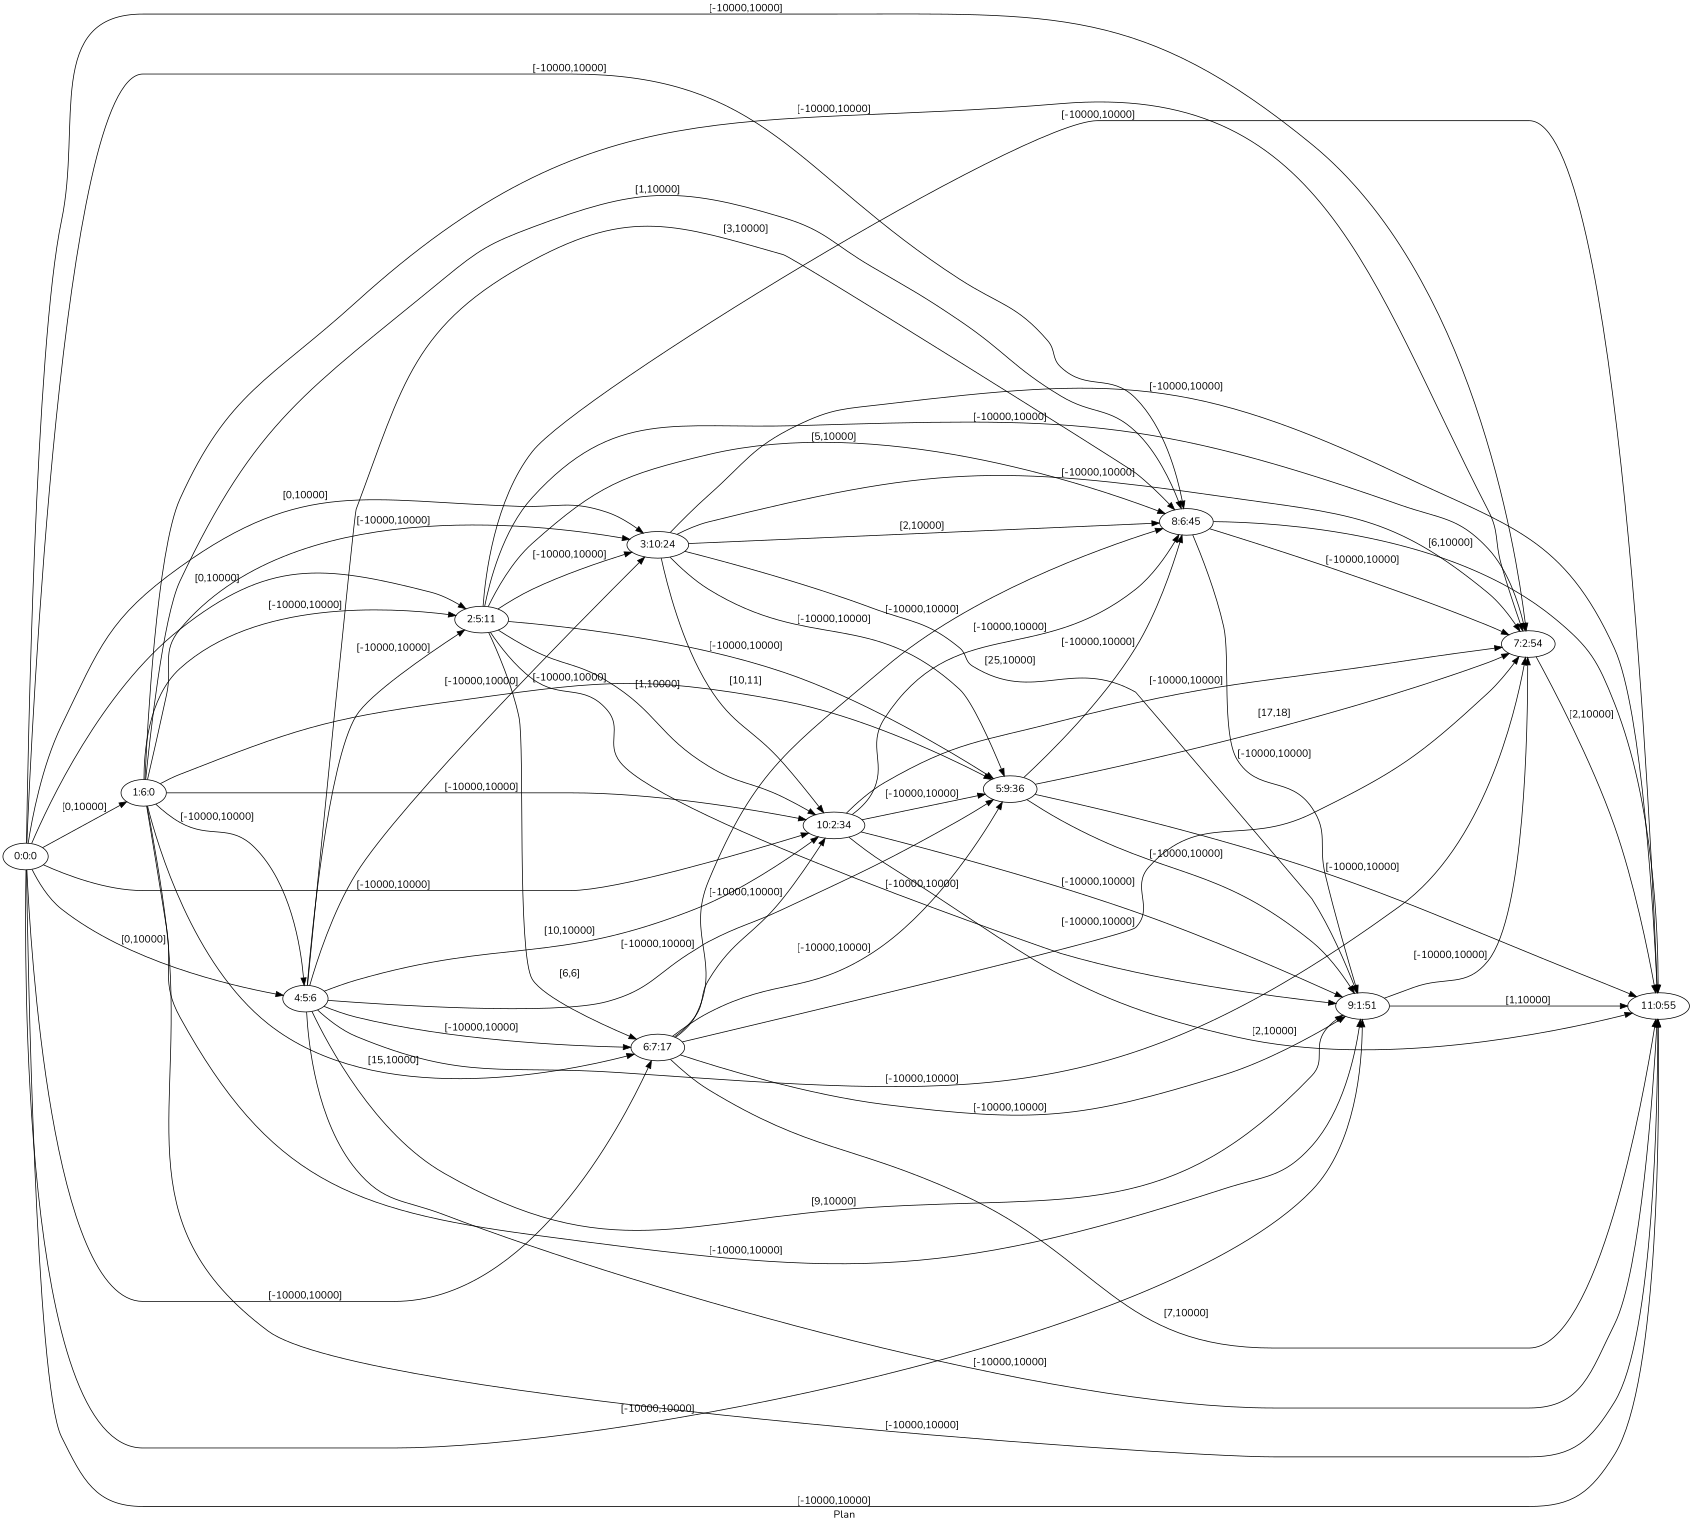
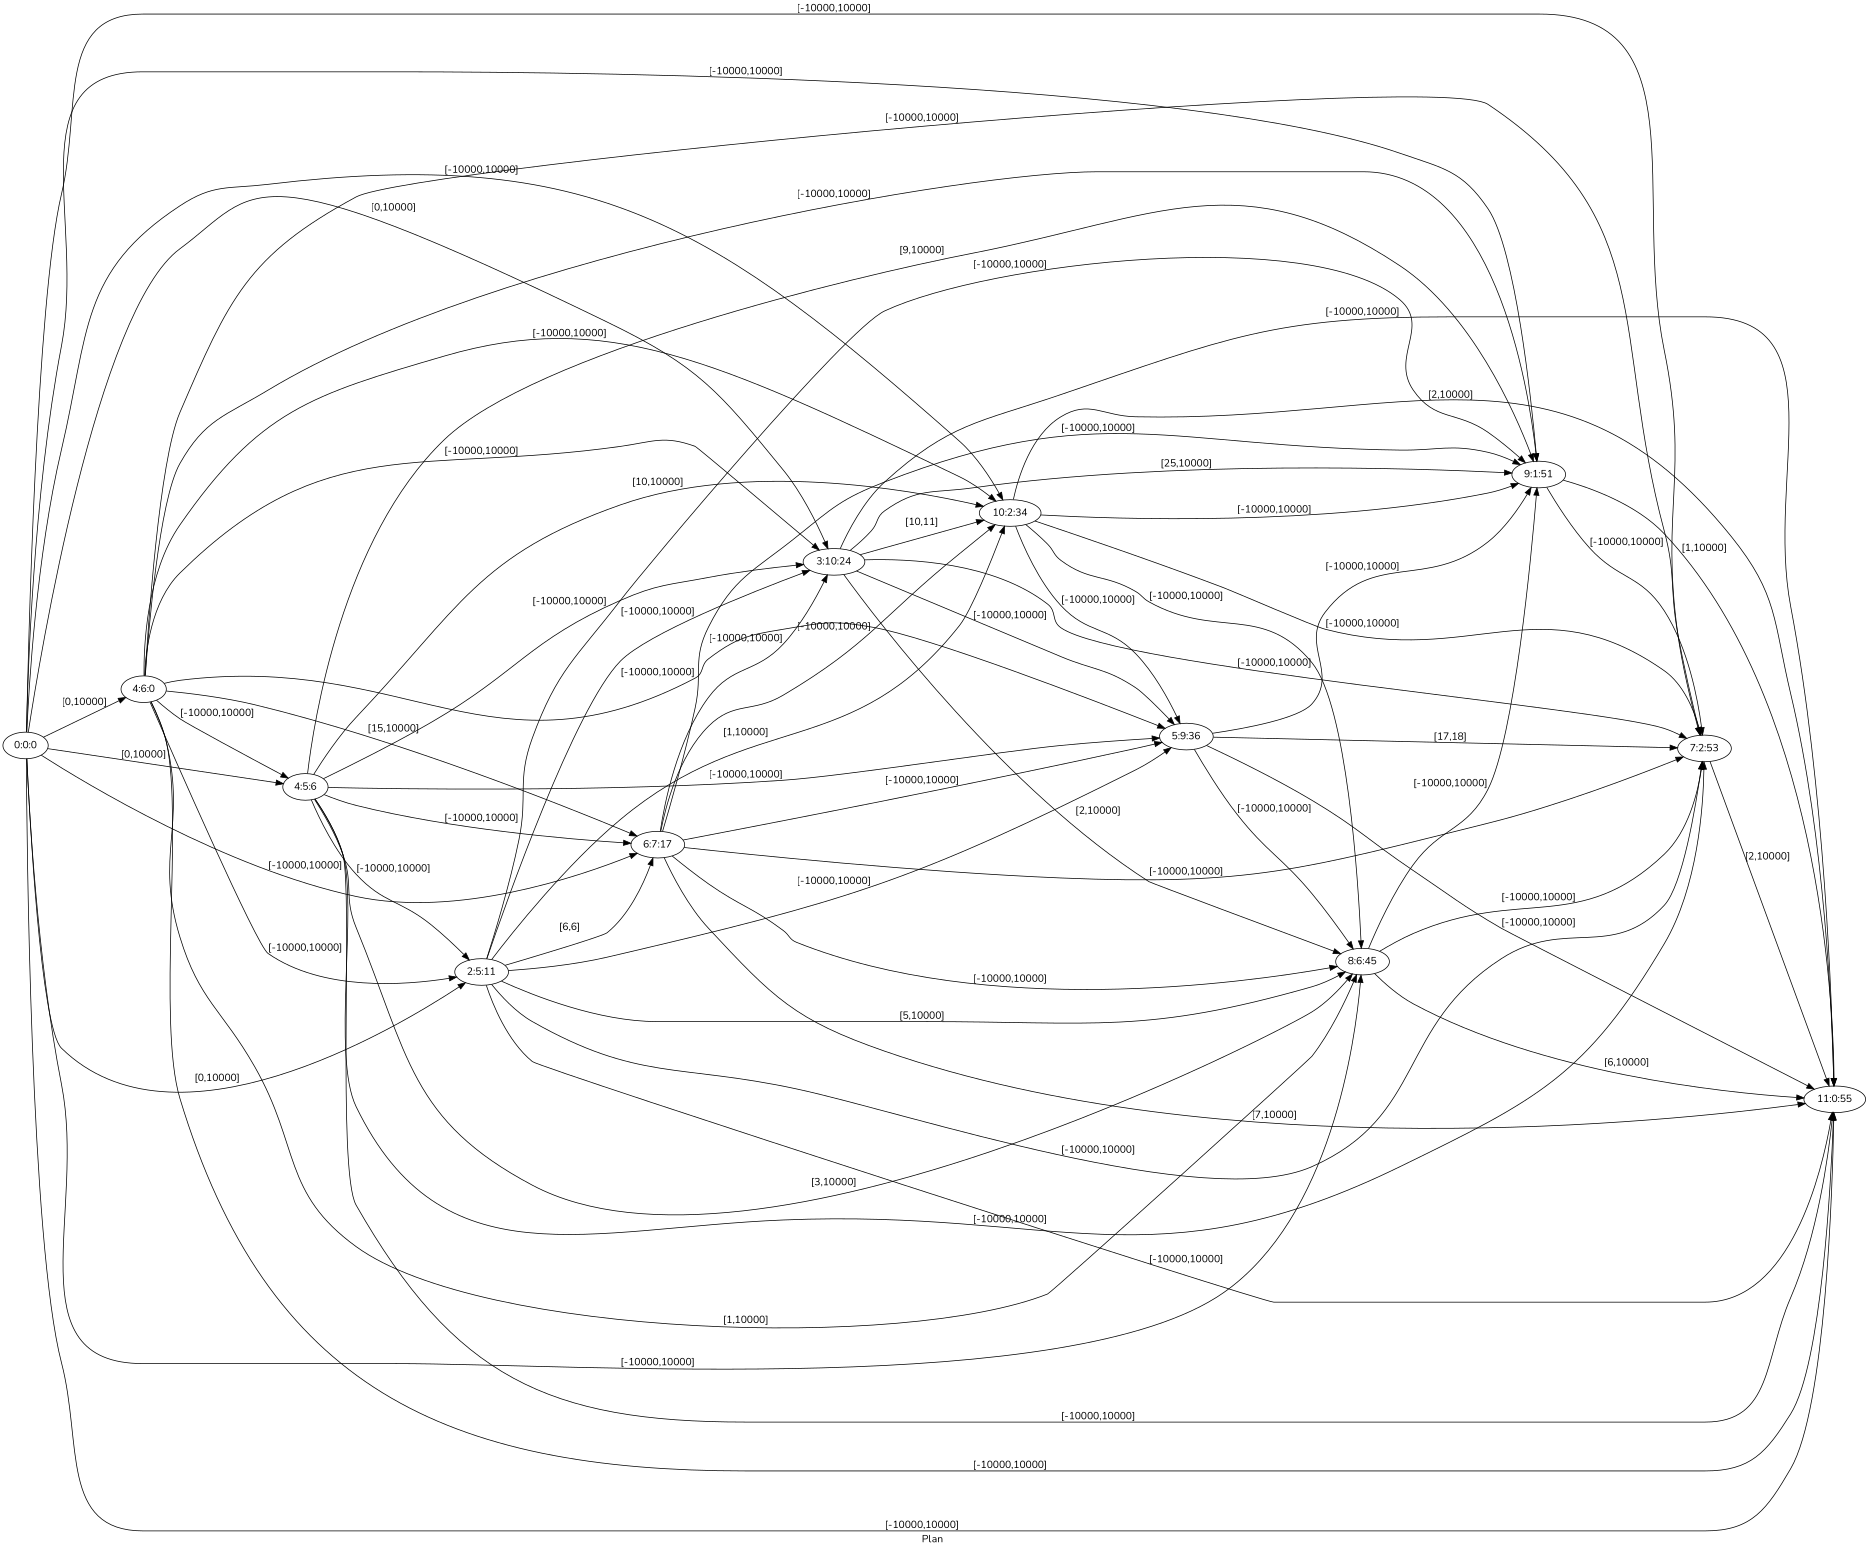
(1528, 644) -> (1704, 748)
none -> (716, 688)
(144, 793) -> (144, 689)
